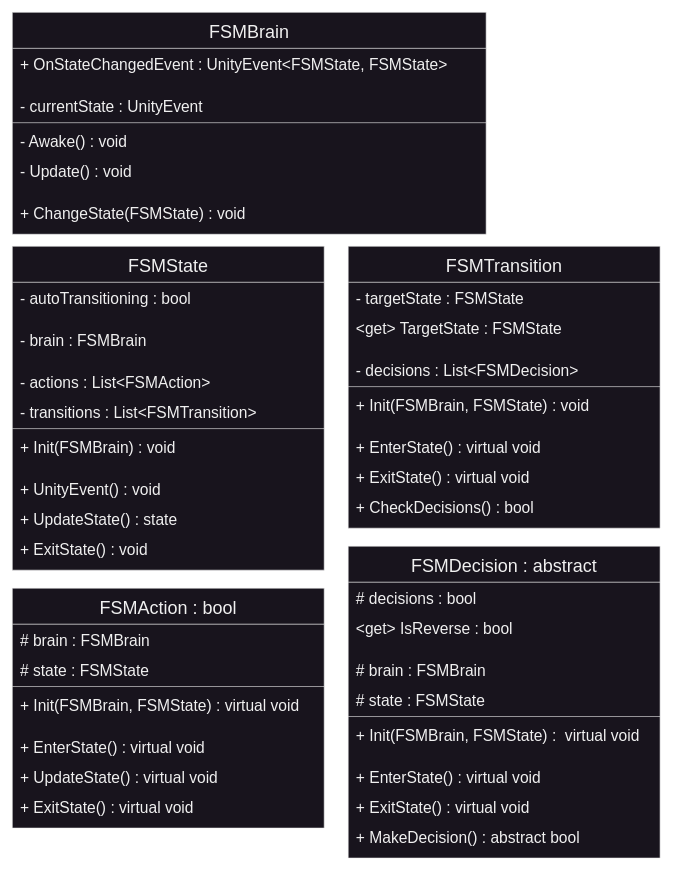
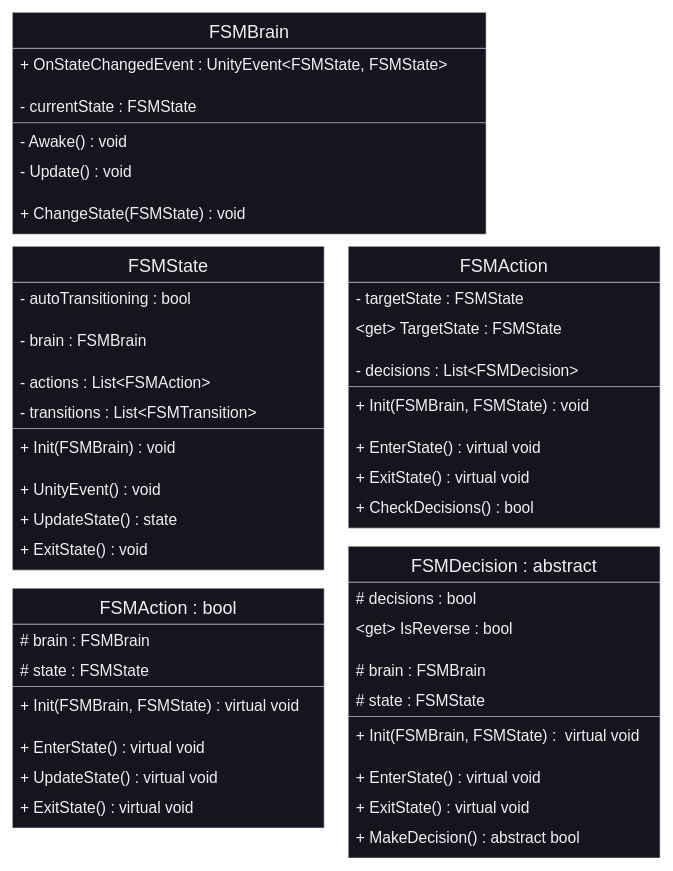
(123, 107) -> (117, 107)
(504, 266) -> (504, 266)
